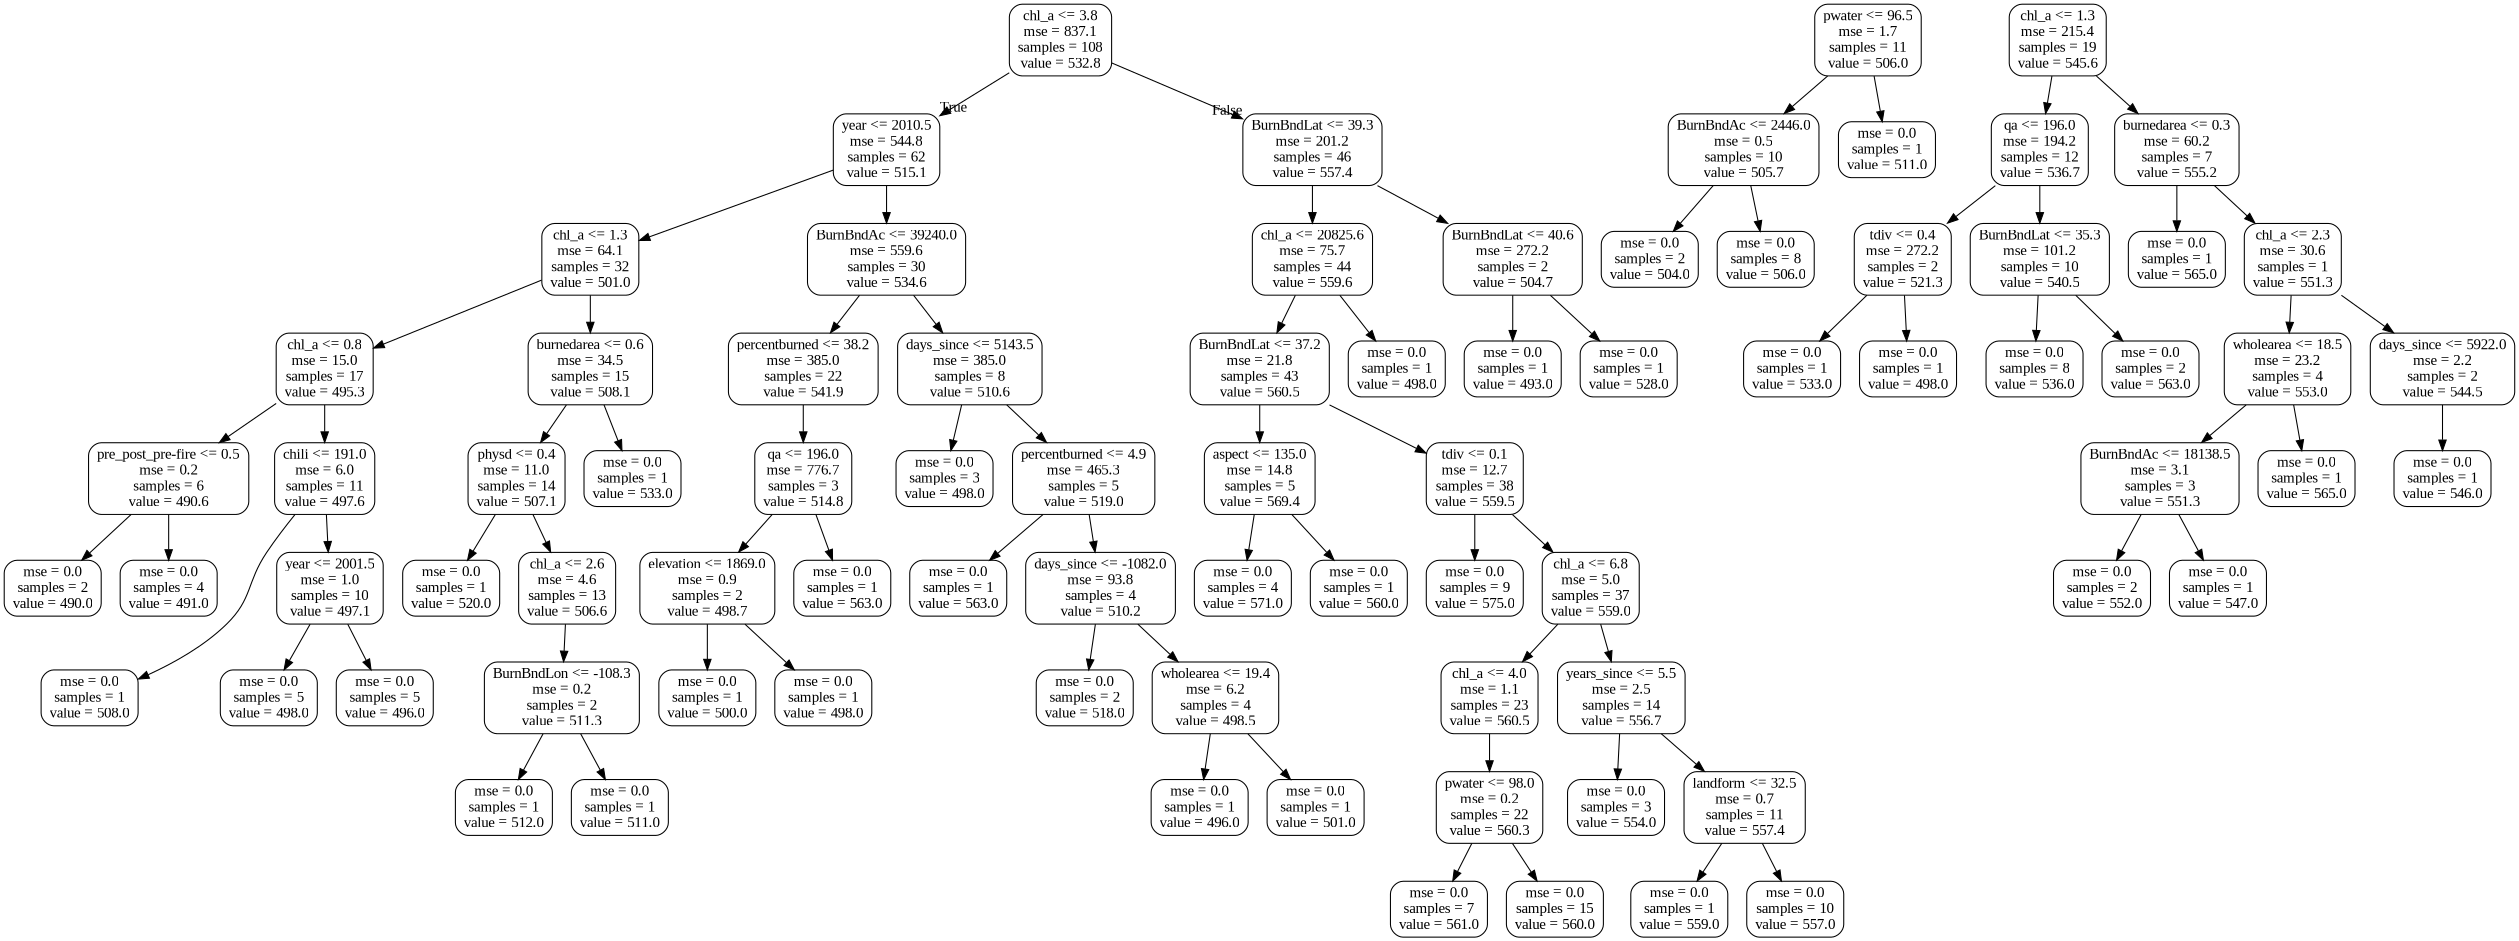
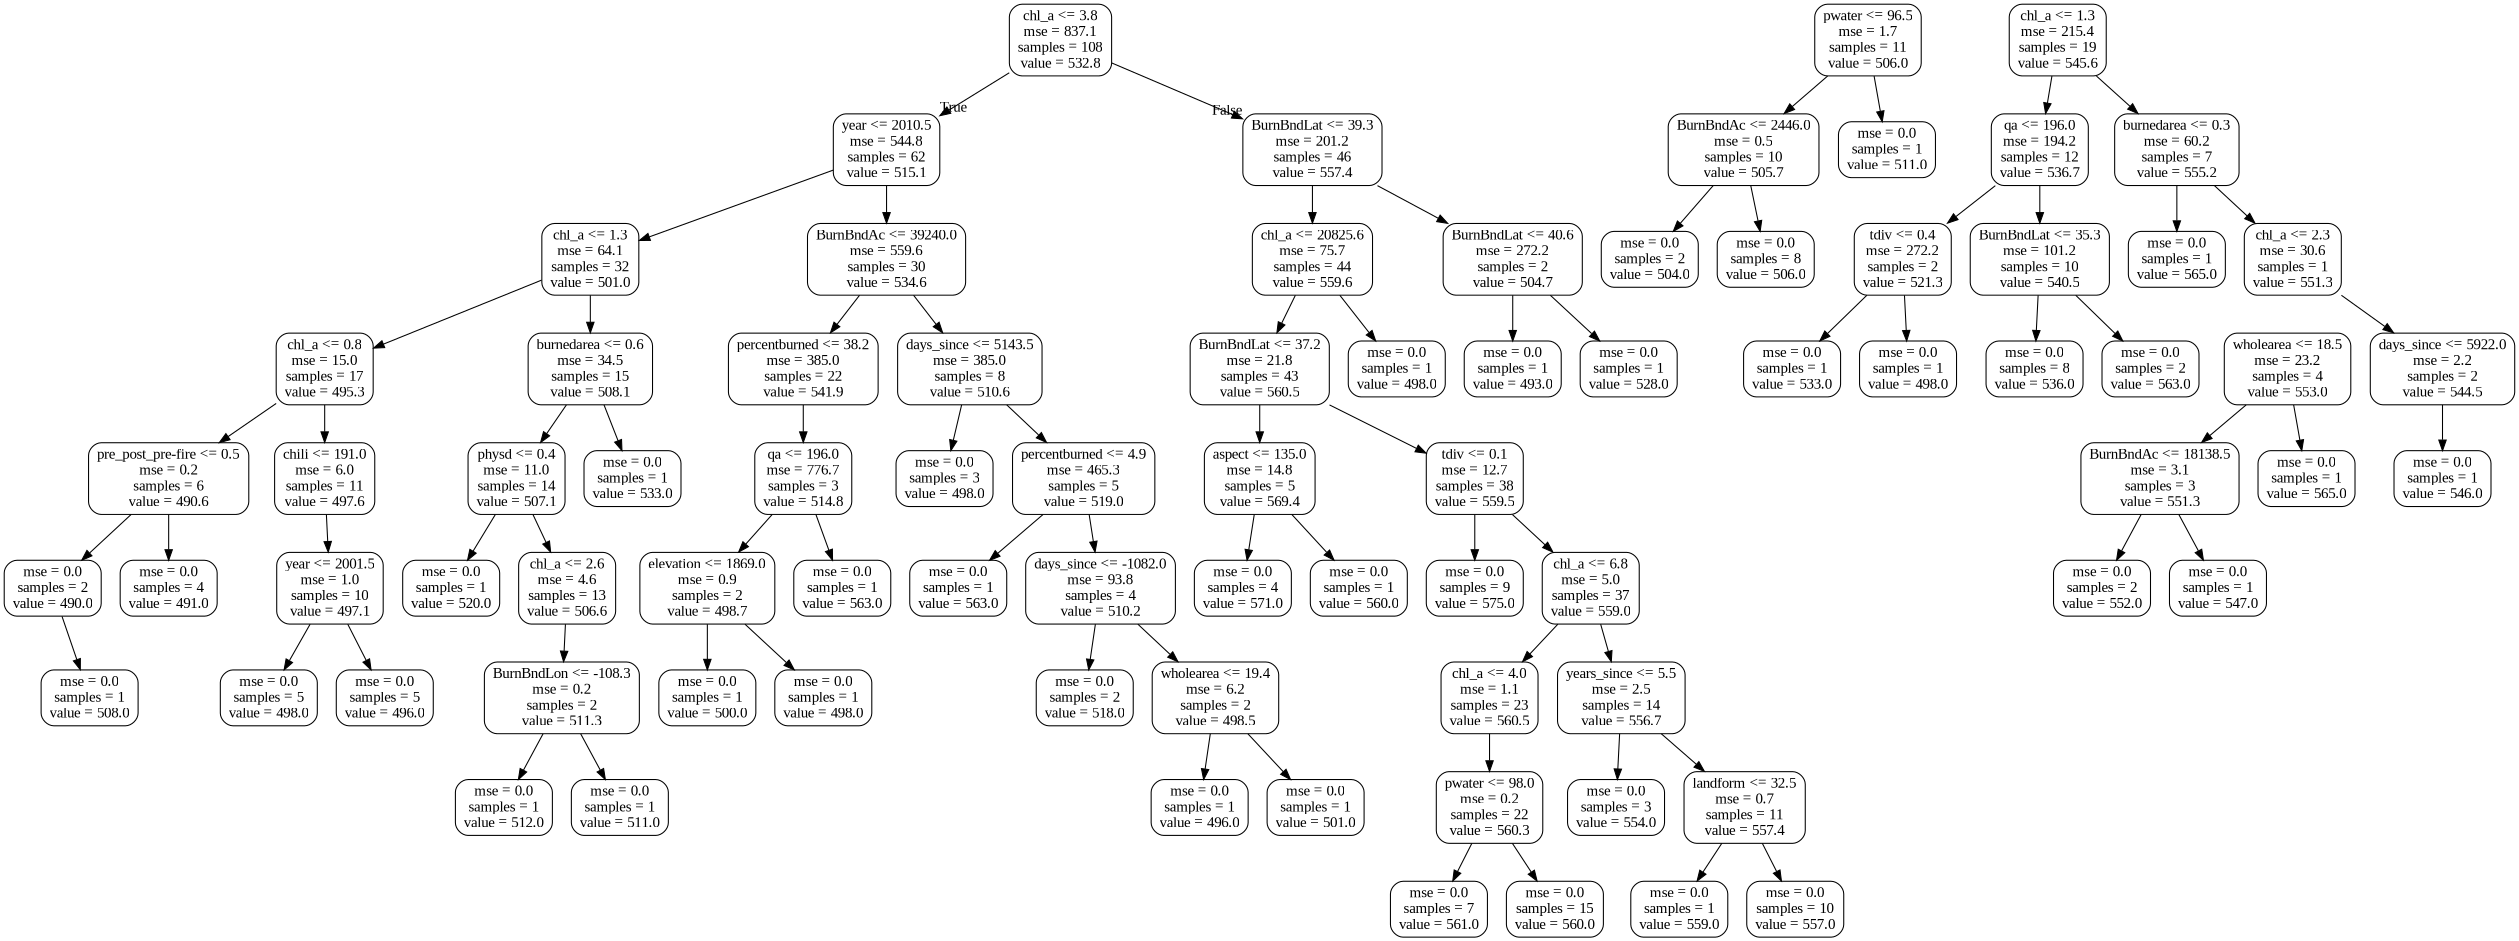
(2290, 309) -> none
(238, 610) -> (69, 638)
(1215, 698) -> (1215, 698)
